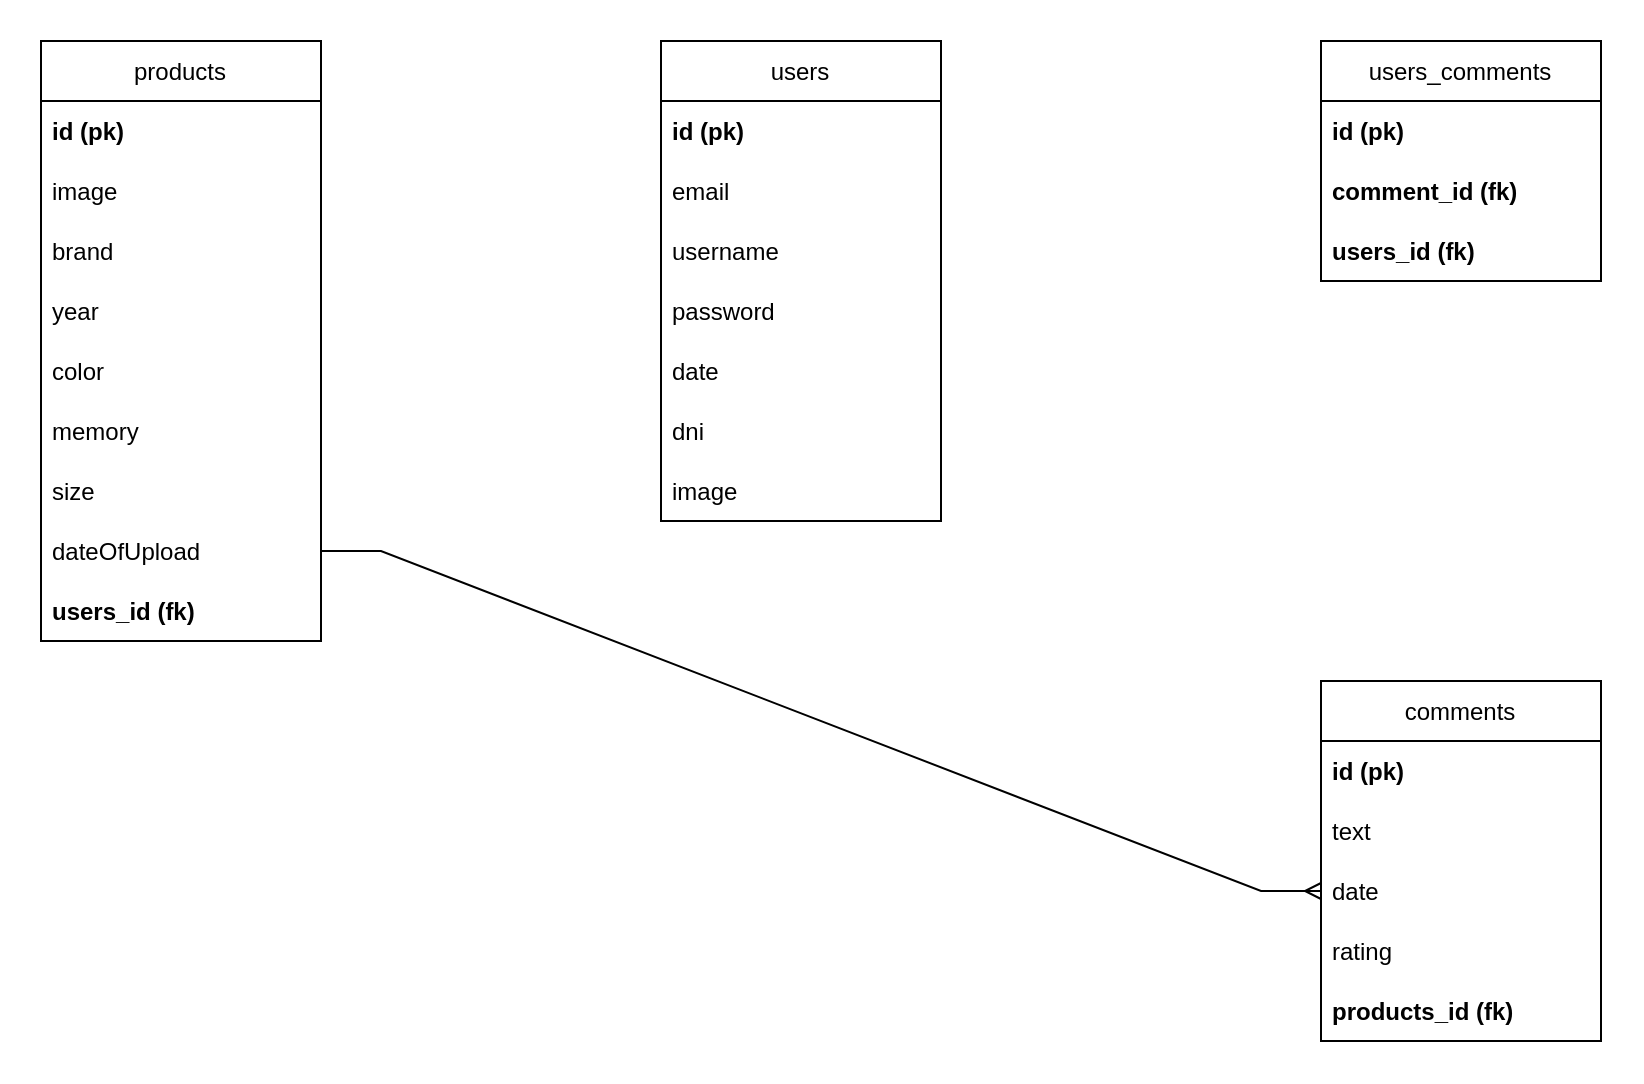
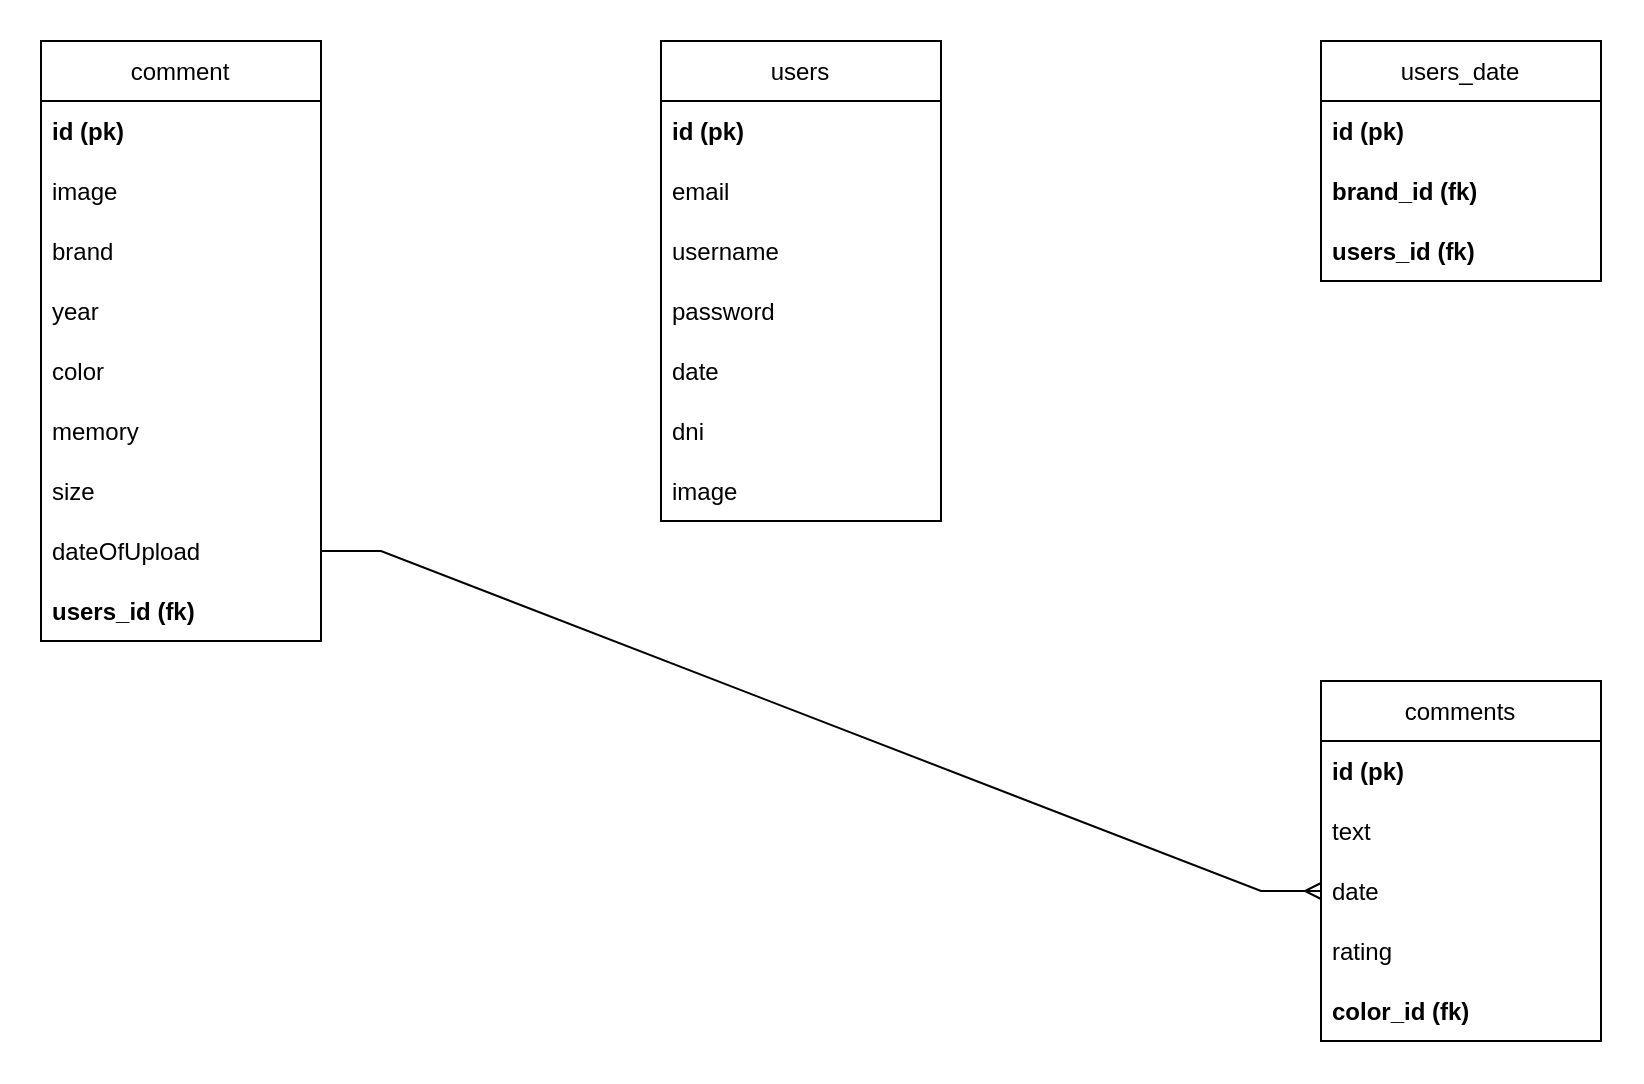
(180, 72) -> (180, 72)
(1460, 72) -> (1460, 72)
(1427, 192) -> (1413, 192)
(1433, 1012) -> (1410, 1012)
